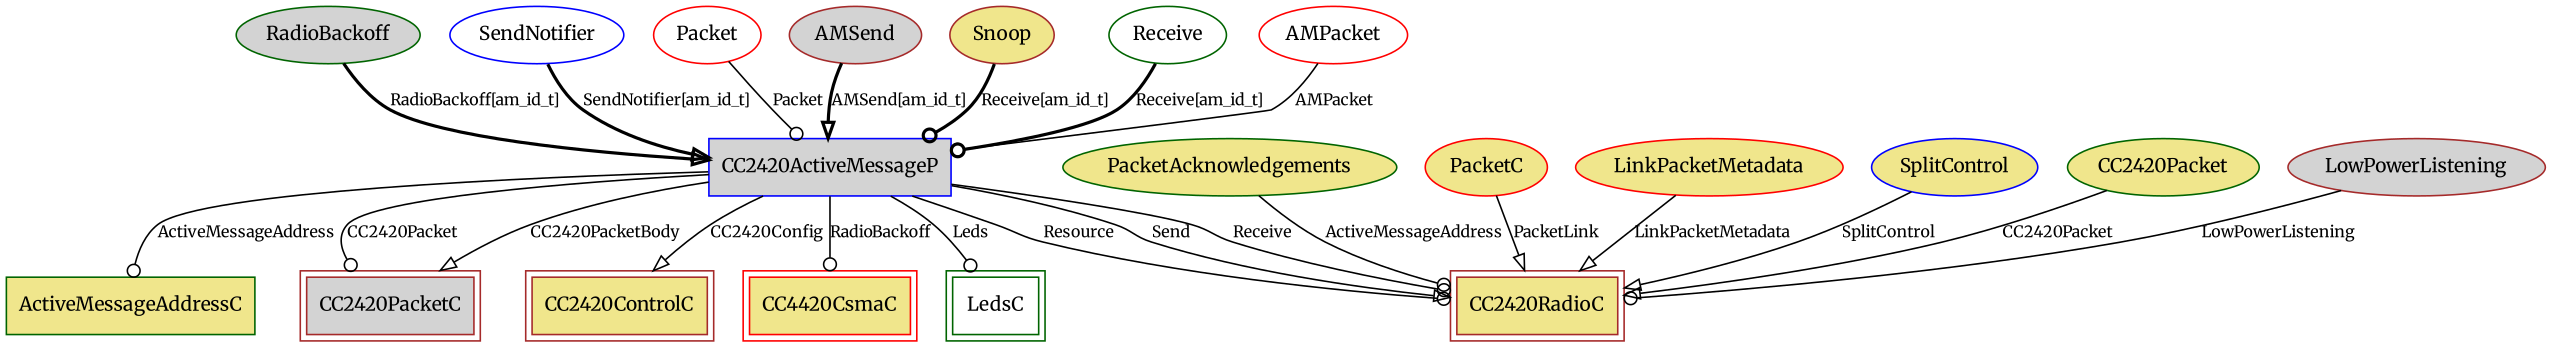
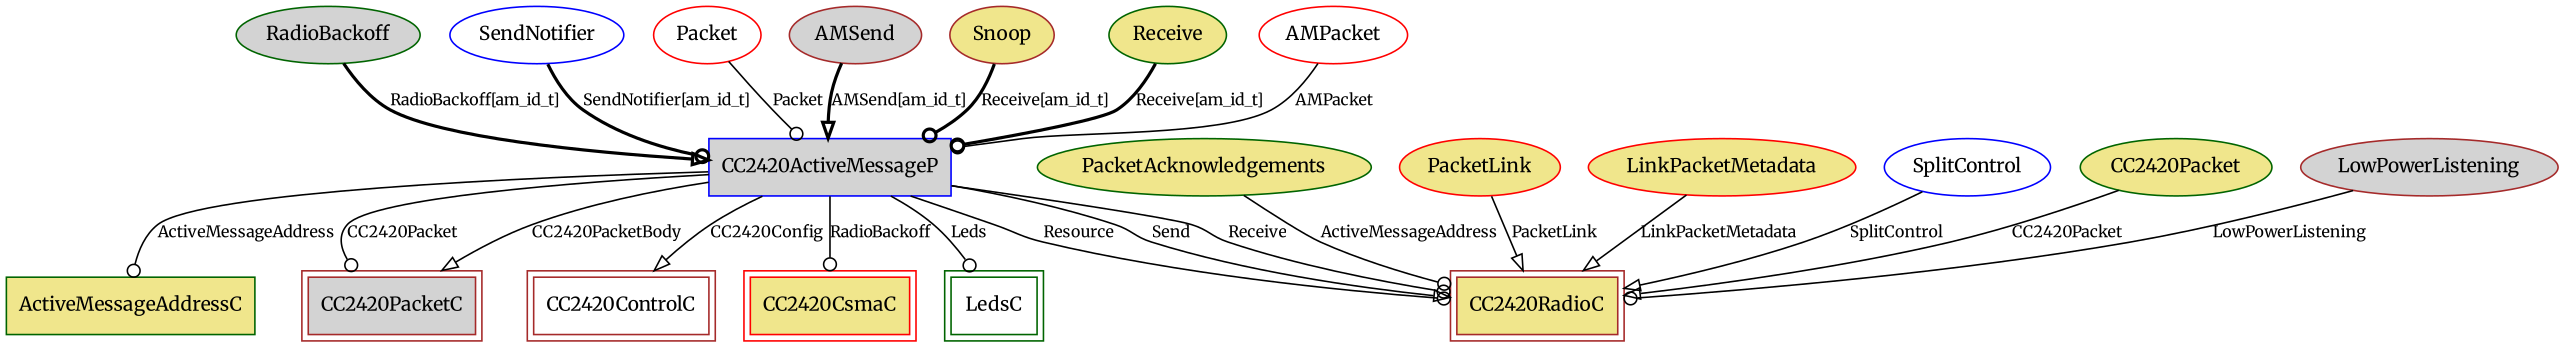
(1168, 35) -> (1168, 35)
(609, 126) -> (611, 126)
(1486, 167) -> (1480, 167)
(1955, 167) -> (1967, 167)
(620, 306) -> (621, 306)
(830, 306) -> (830, 306)
